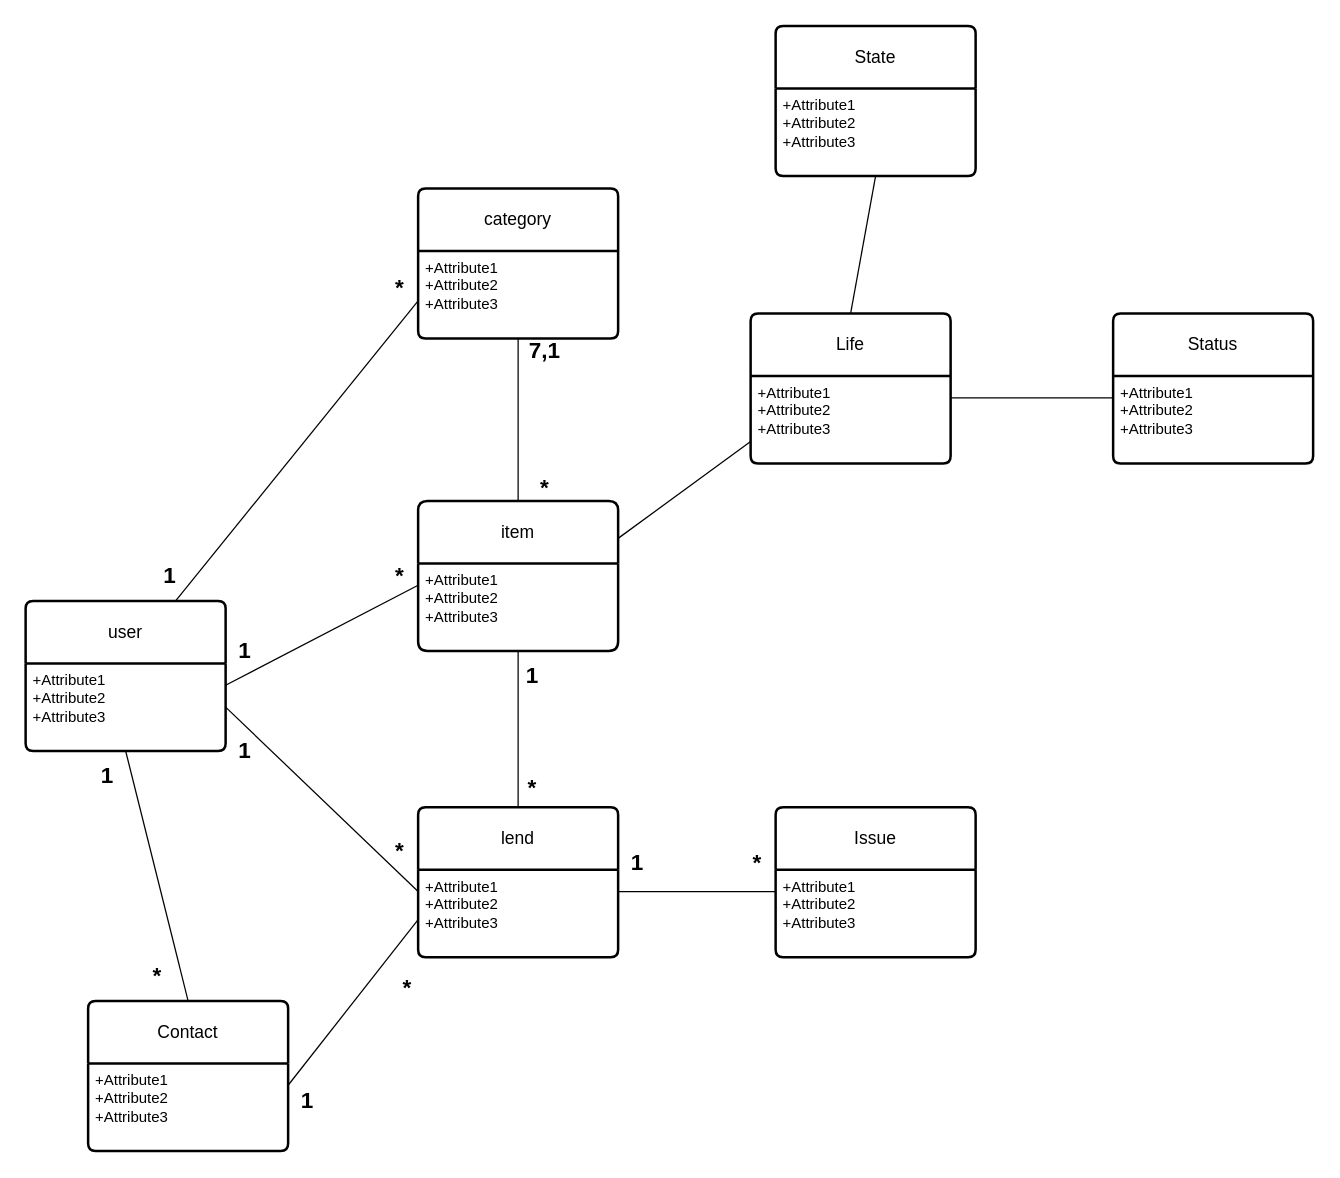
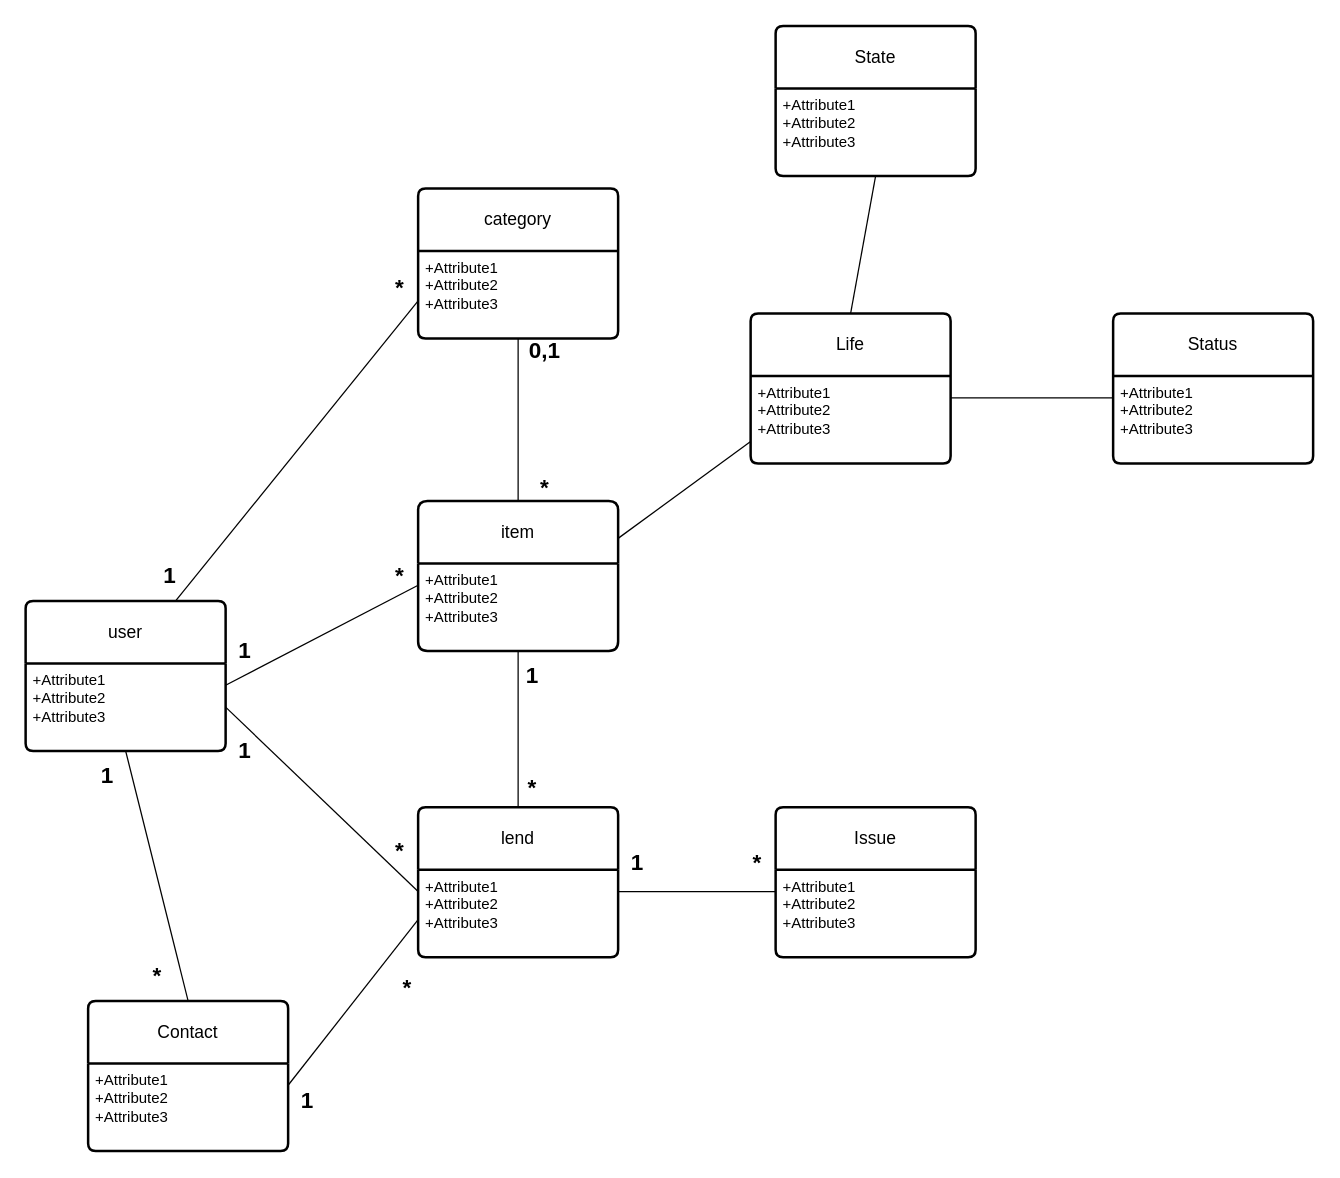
(545, 351) -> (545, 351)
